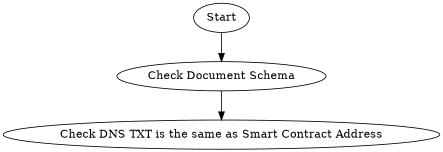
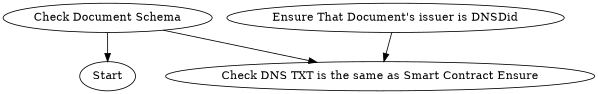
none -> (396, 18)
(221, 43) -> (108, 43)
(221, 135) -> (380, 76)
